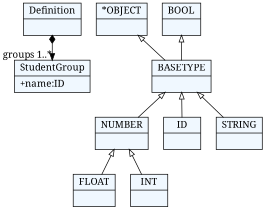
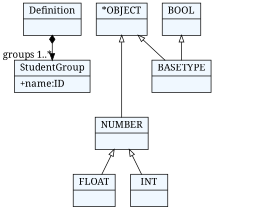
(149, 107) -> (122, 80)
(182, 133) -> none
(239, 133) -> none
